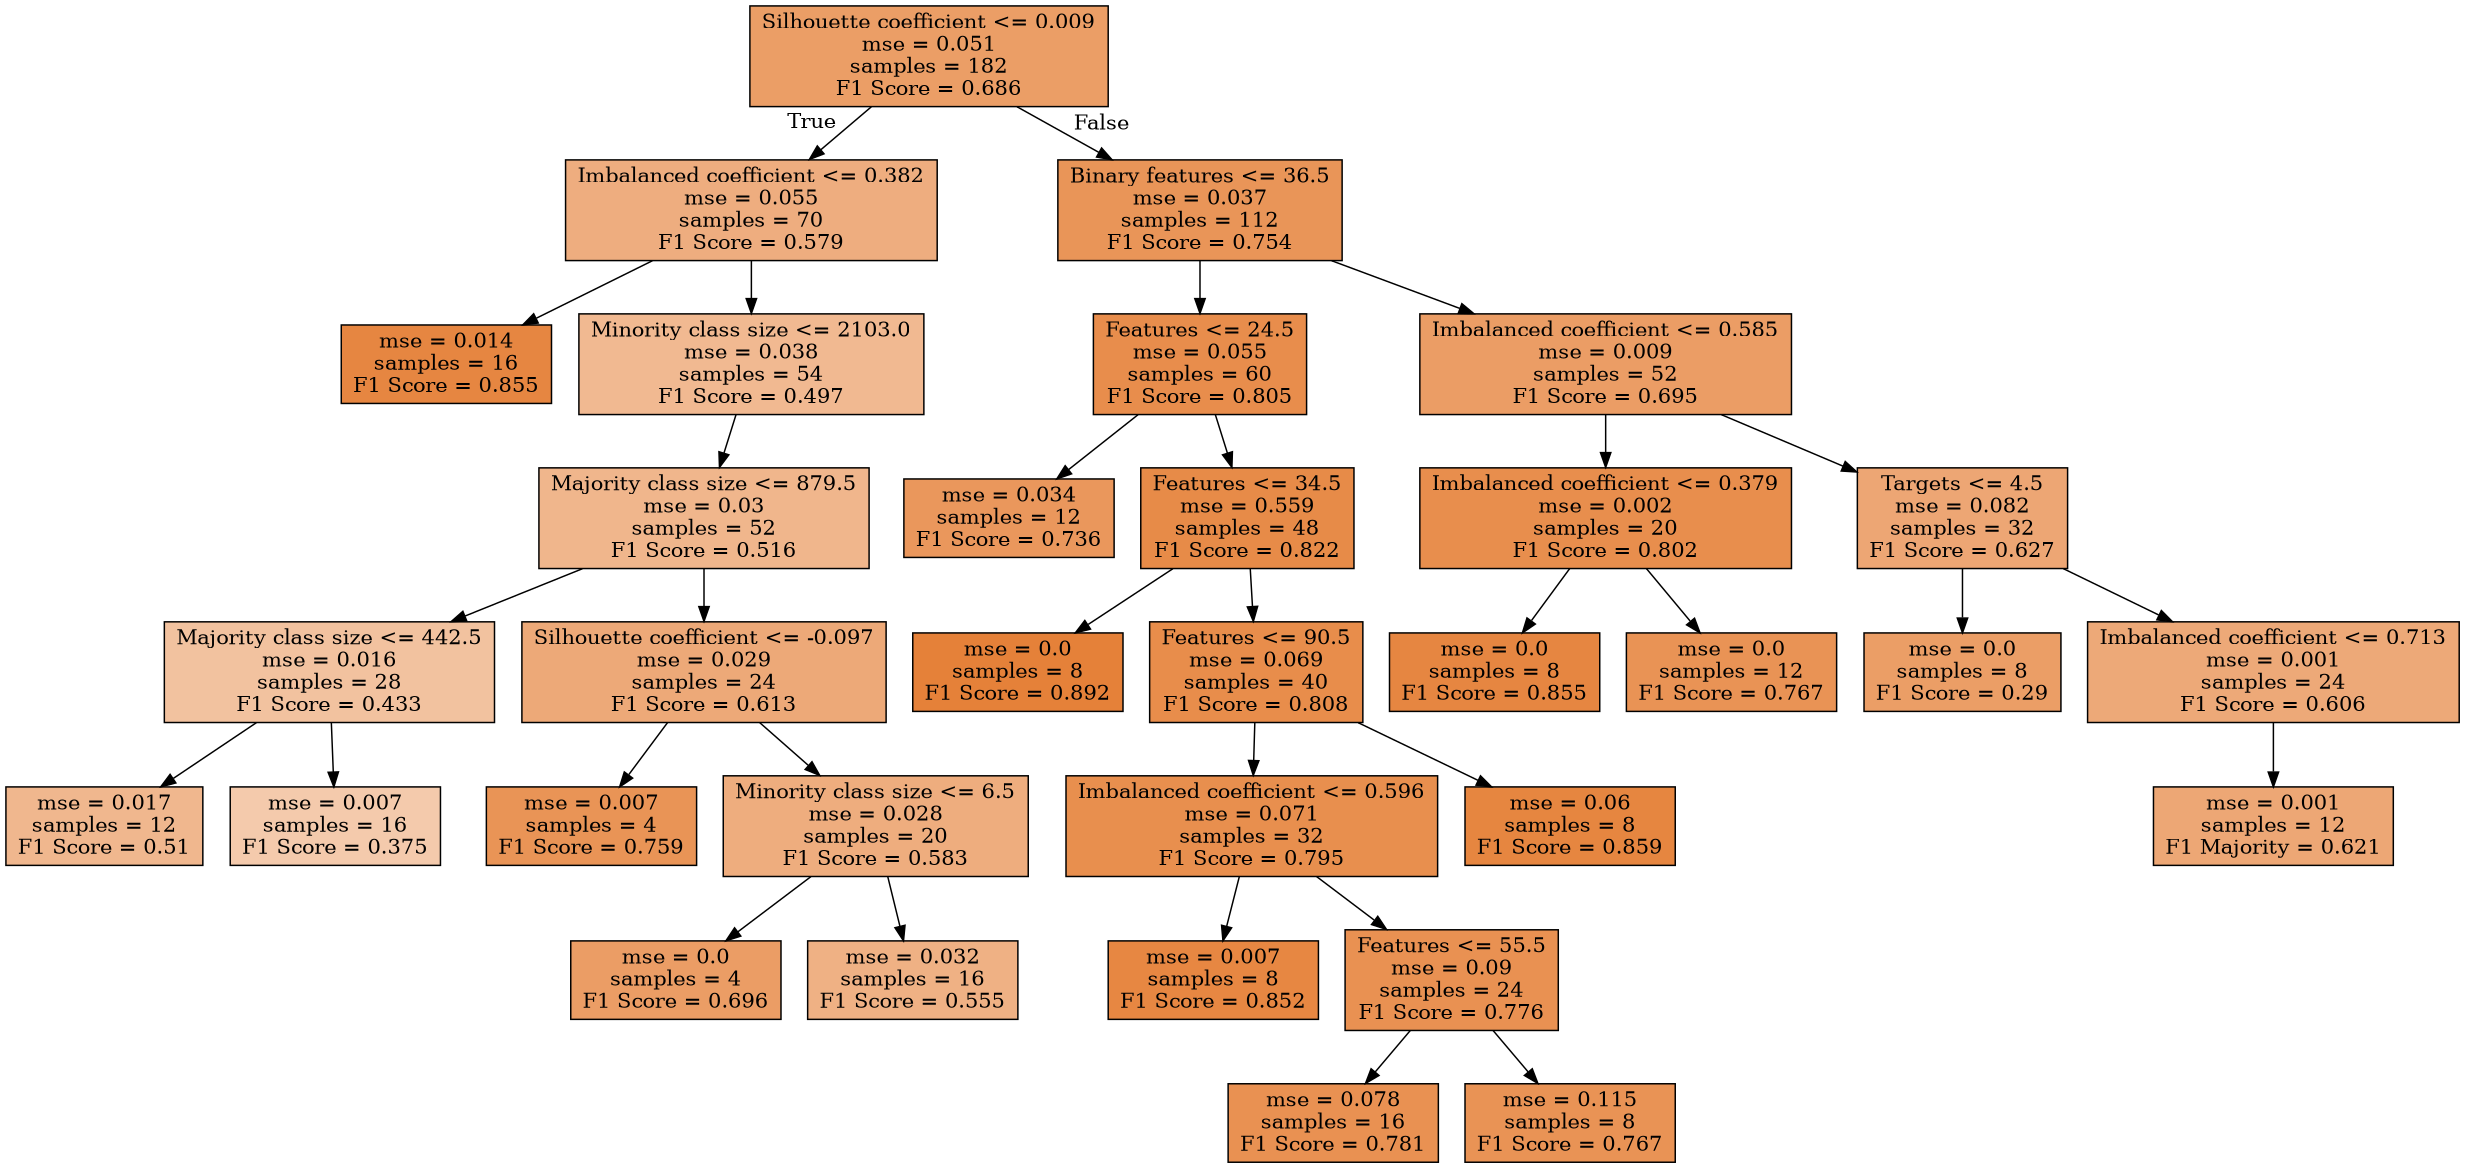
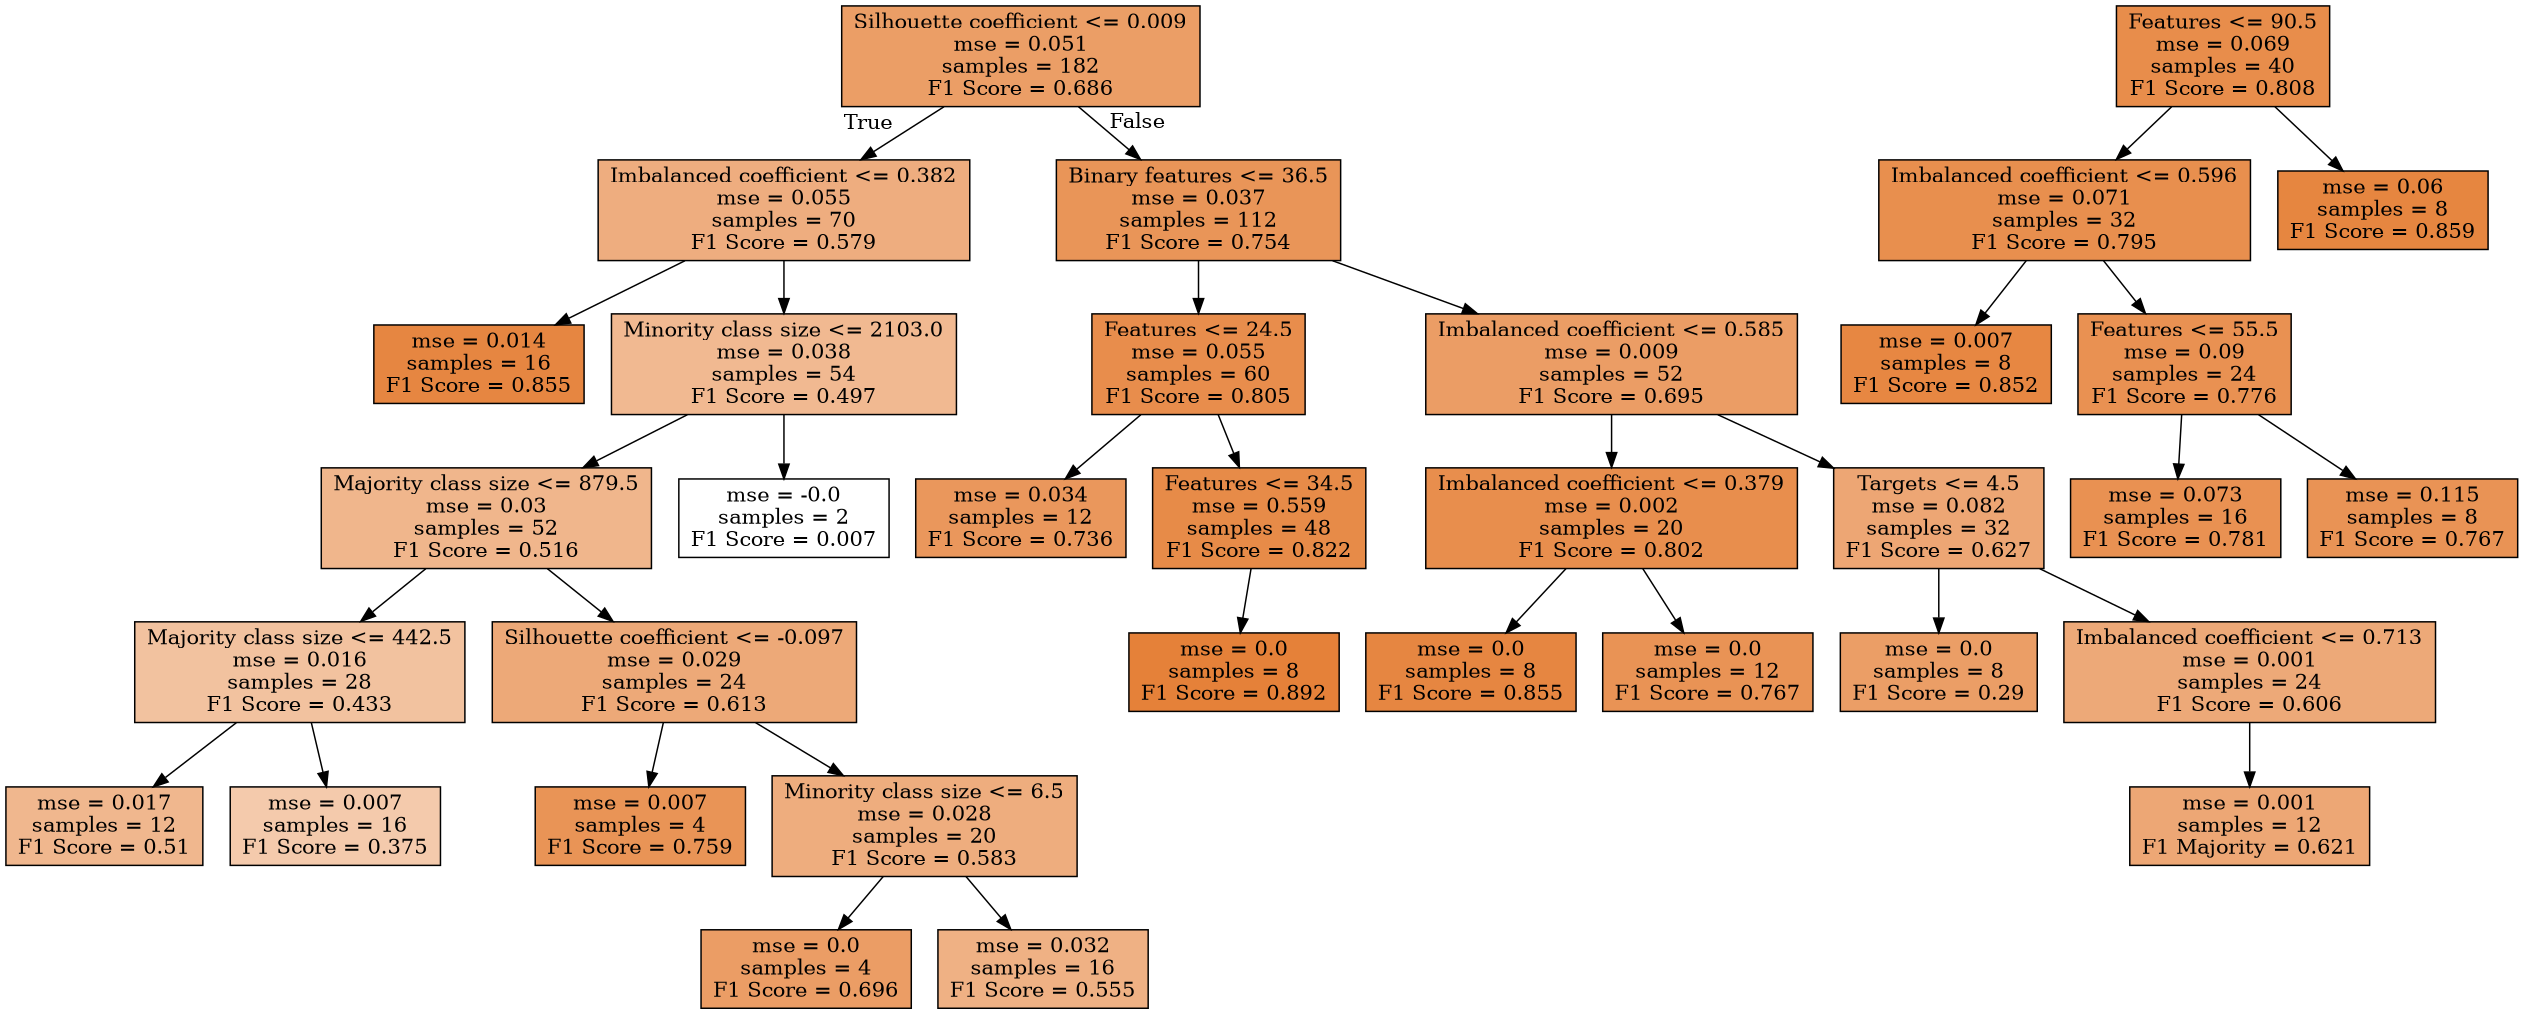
none -> (784, 518)
(1251, 588) -> none
(1333, 1123) -> (2176, 518)
